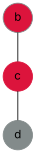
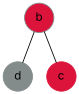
(18, 106) -> (29, 47)
